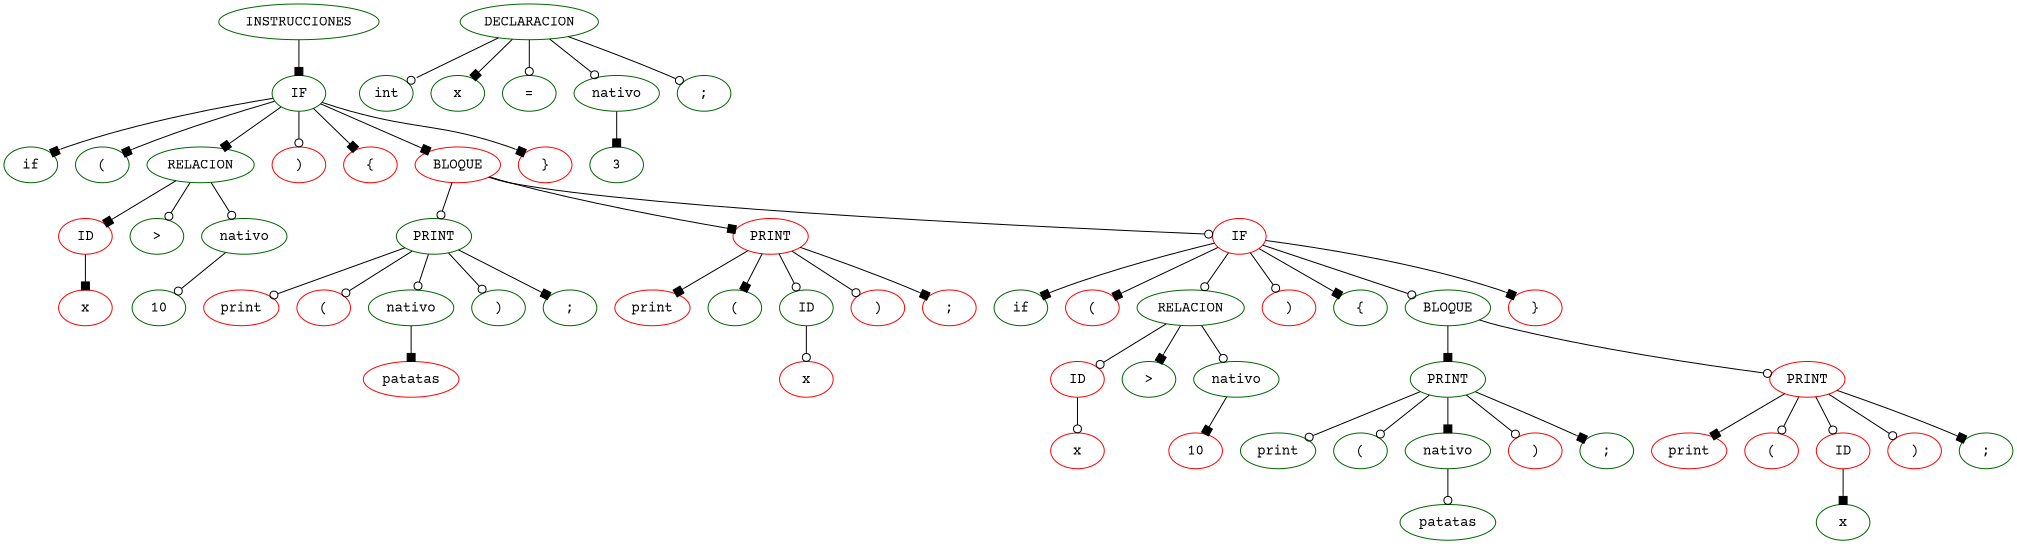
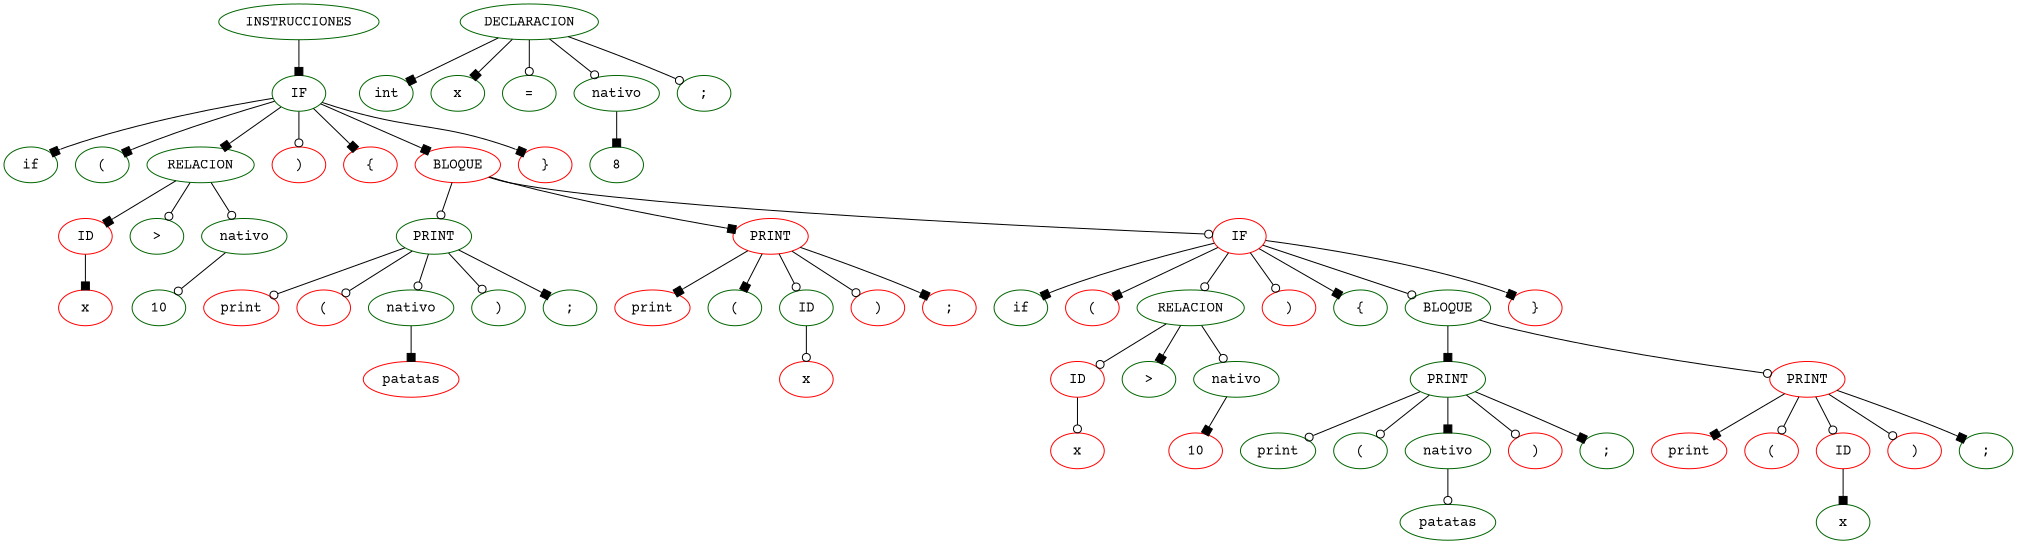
(457, 58) -> (457, 58)
(617, 165) -> (617, 165)
